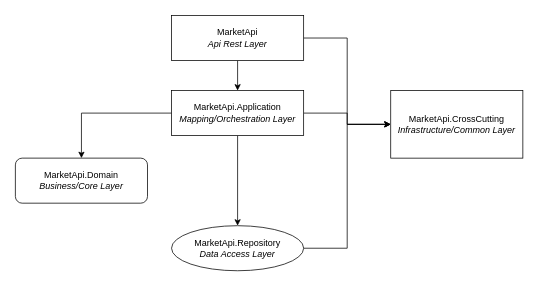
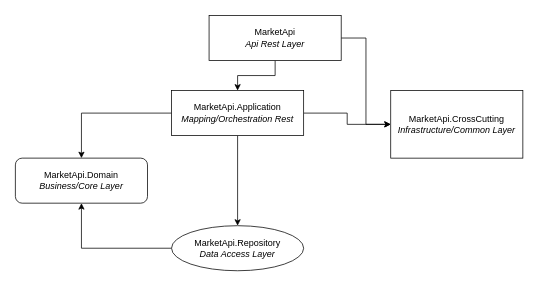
(237, 38) -> (275, 38)
(237, 113) -> (237, 113)
(347, 209) -> none
none -> (106, 248)
